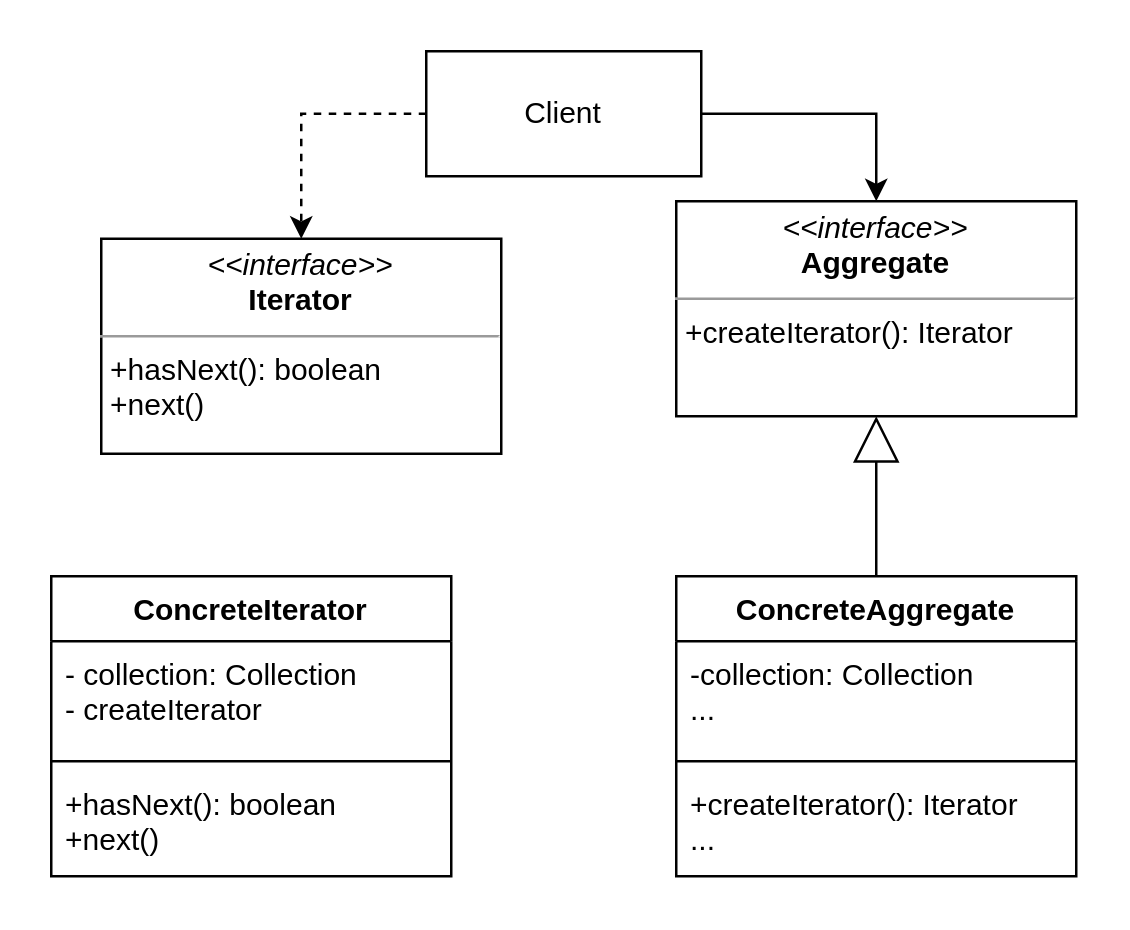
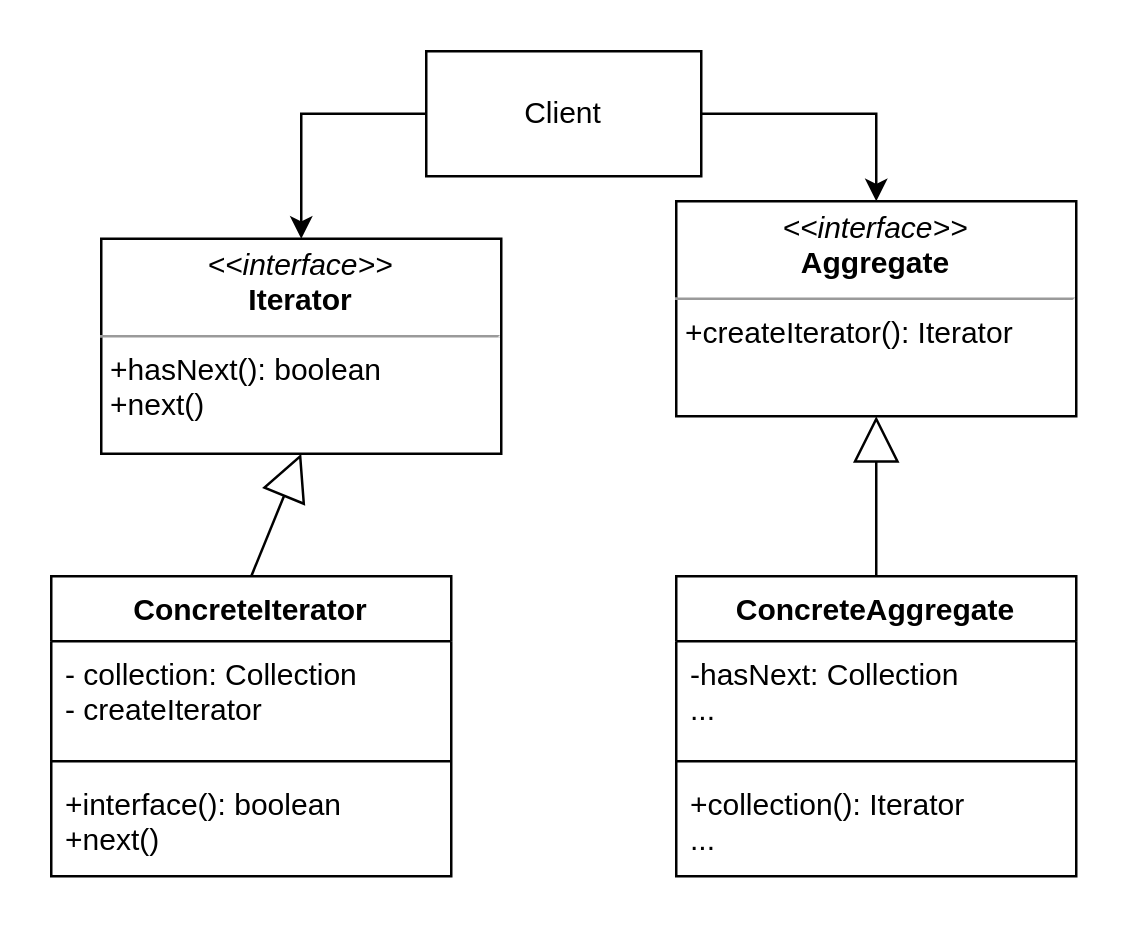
(310, 114) -> (310, 114)
none -> (267, 536)
(853, 695) -> (840, 695)
(214, 825) -> (227, 825)
(879, 843) -> (865, 825)
